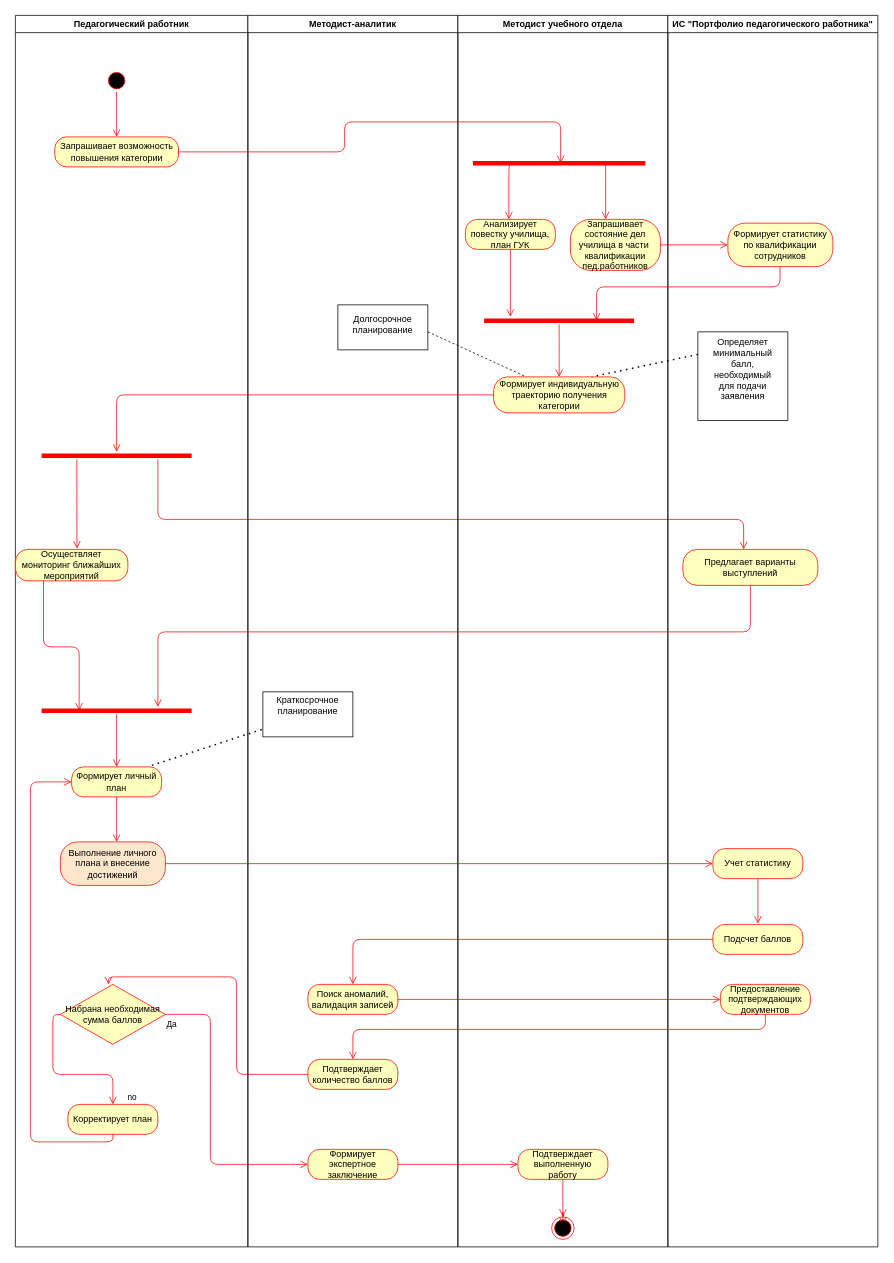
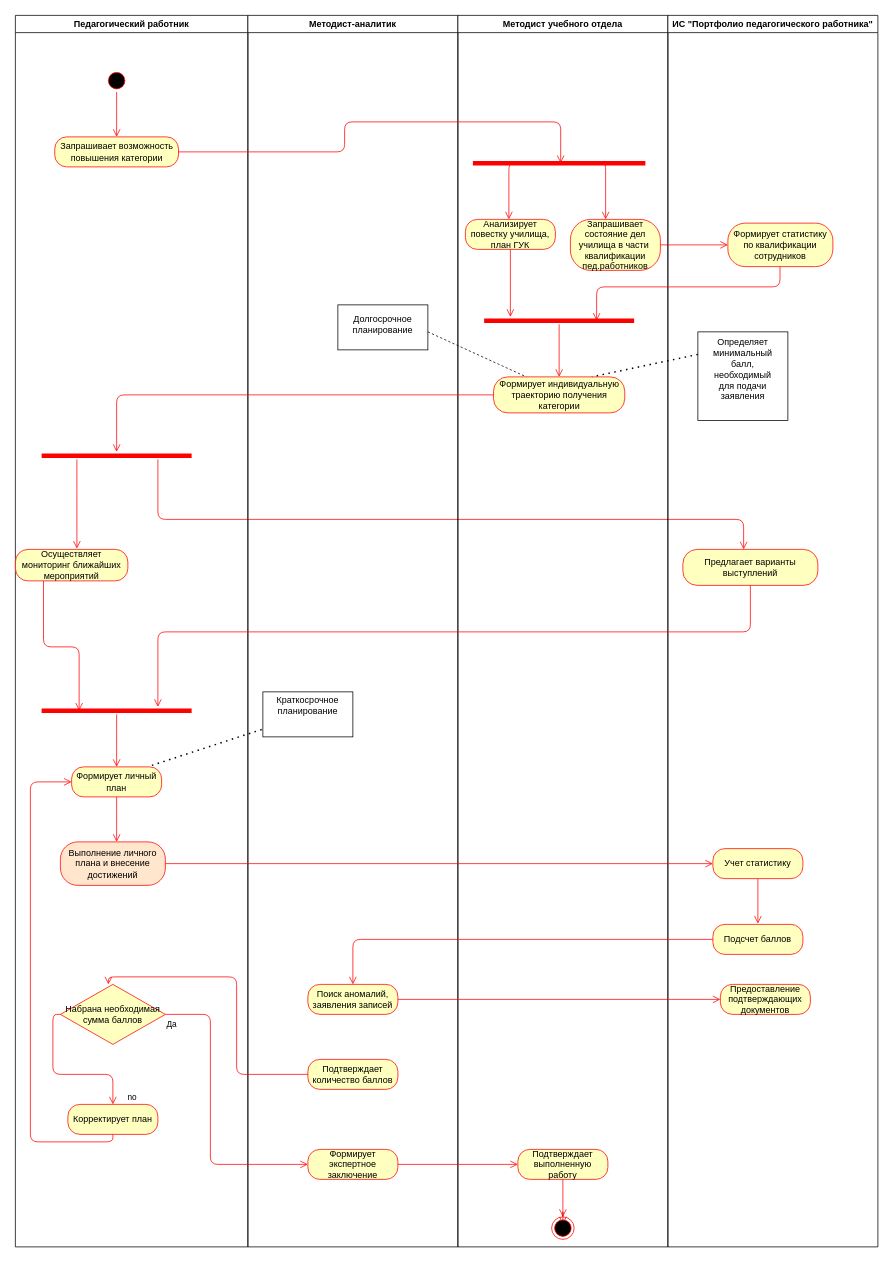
(353, 999) -> (353, 999)
(553, 1029) -> none
